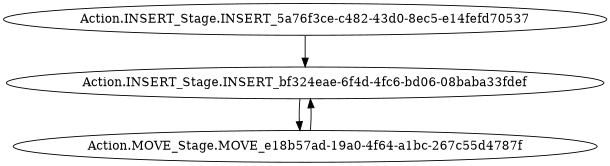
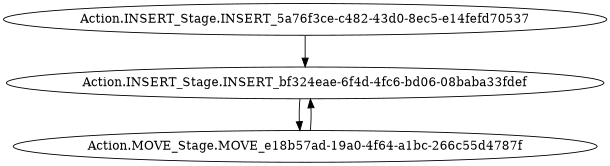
(305, 146) -> (305, 146)
